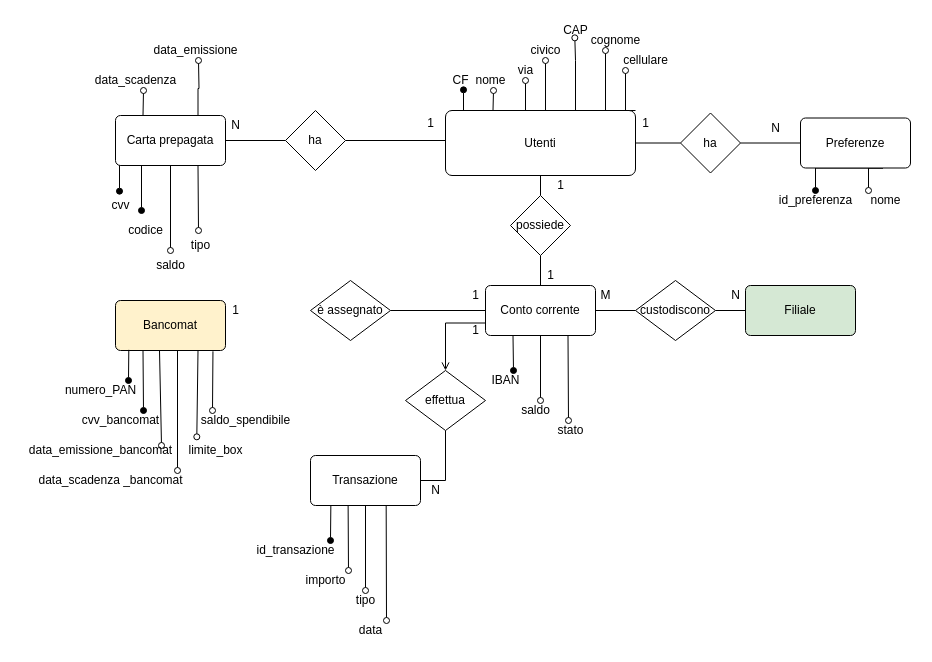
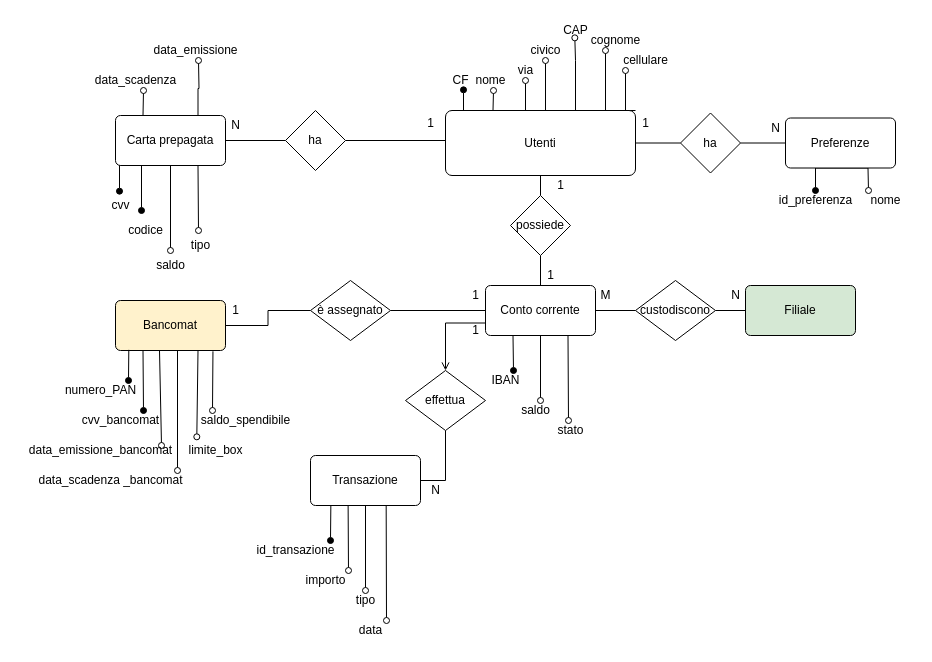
(856, 143) -> (841, 143)
none -> (268, 318)
